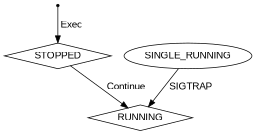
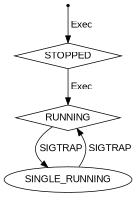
(126, 87) -> (82, 87)
none -> (37, 143)
